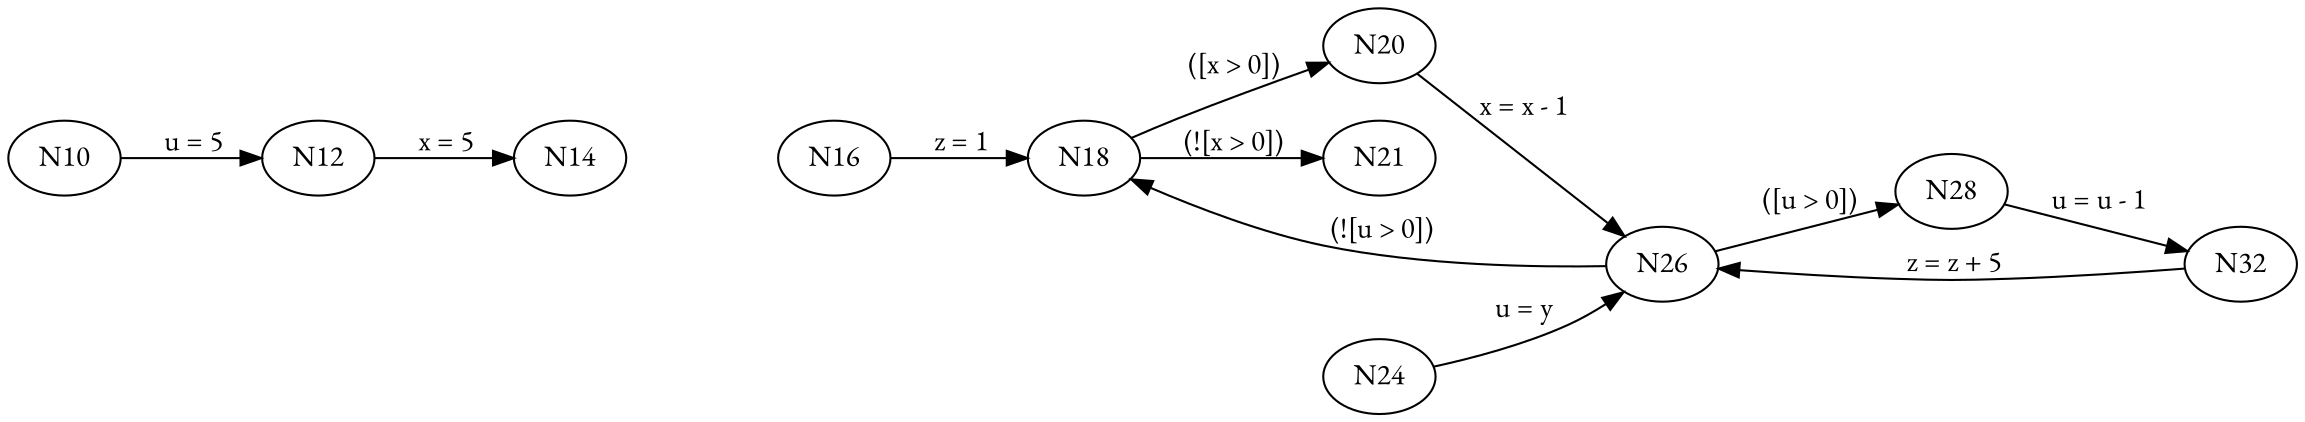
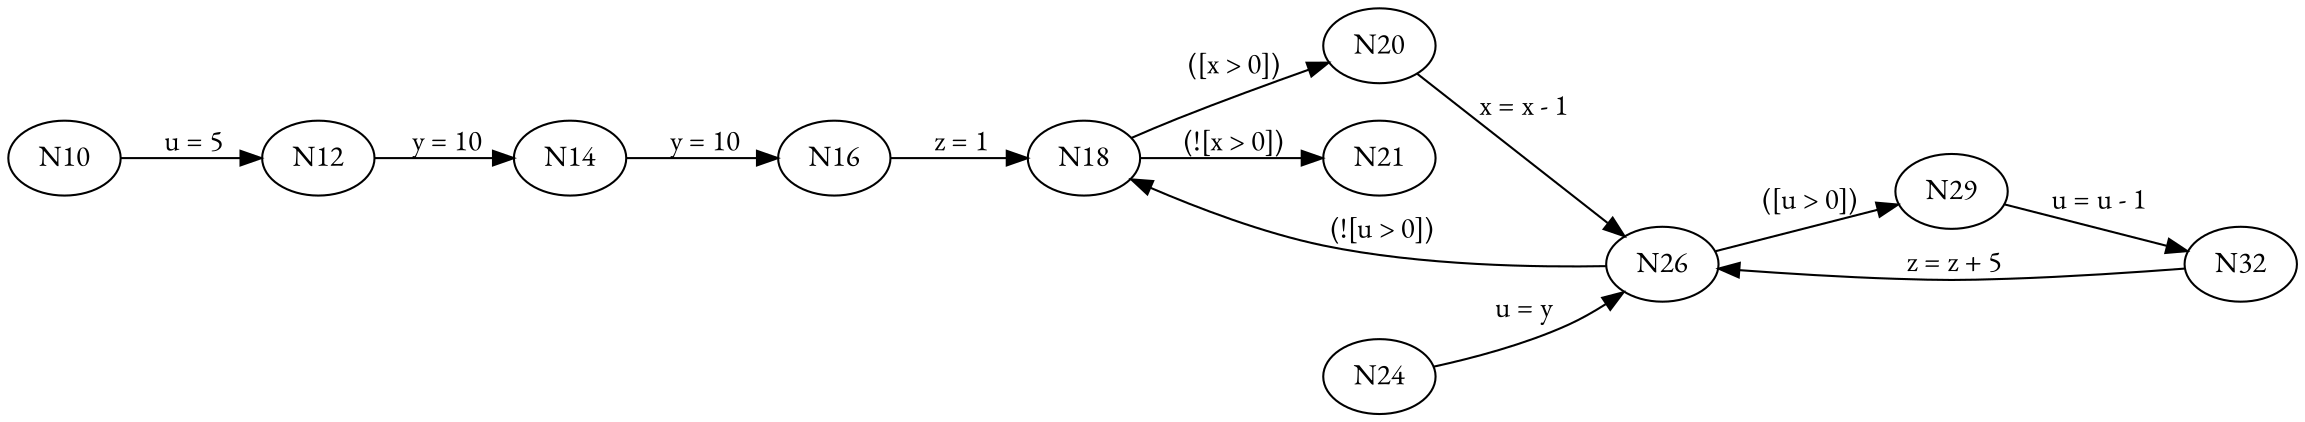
(444, 143) -> (444, 143)
none -> (692, 158)
(1952, 191) -> (1952, 191)
